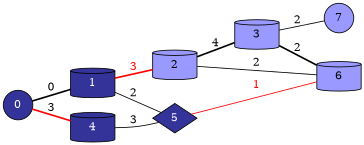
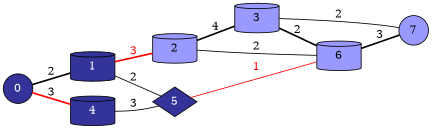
none -> (380, 42)
(52, 87) -> (52, 72)
